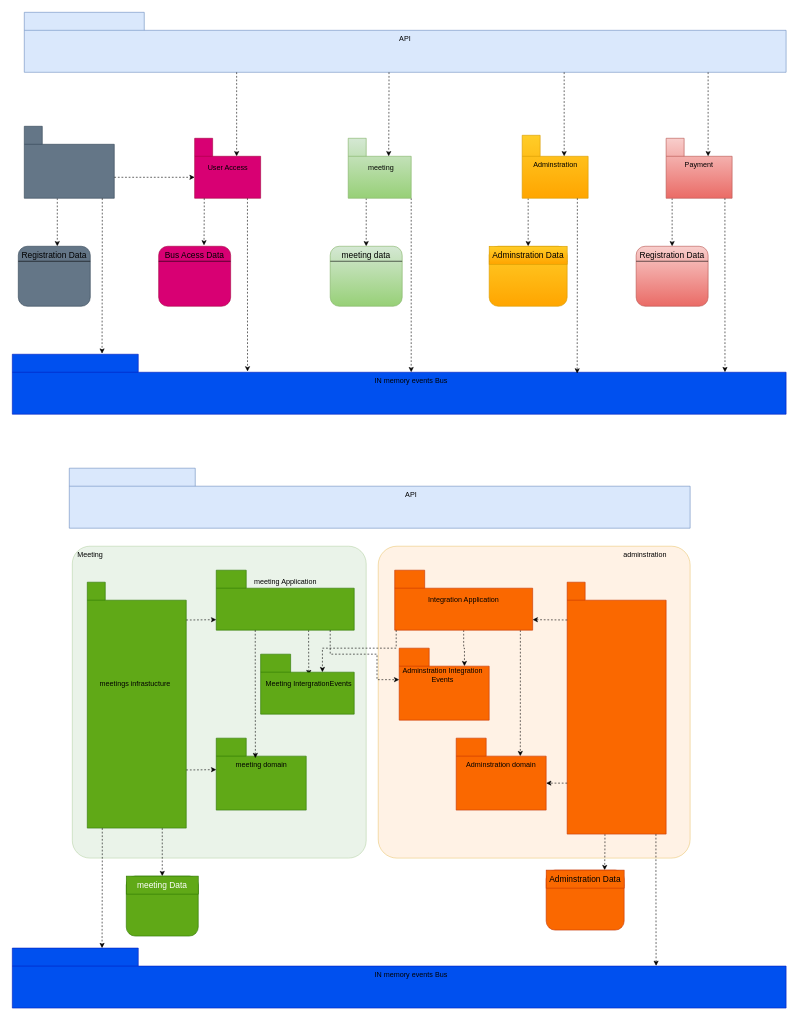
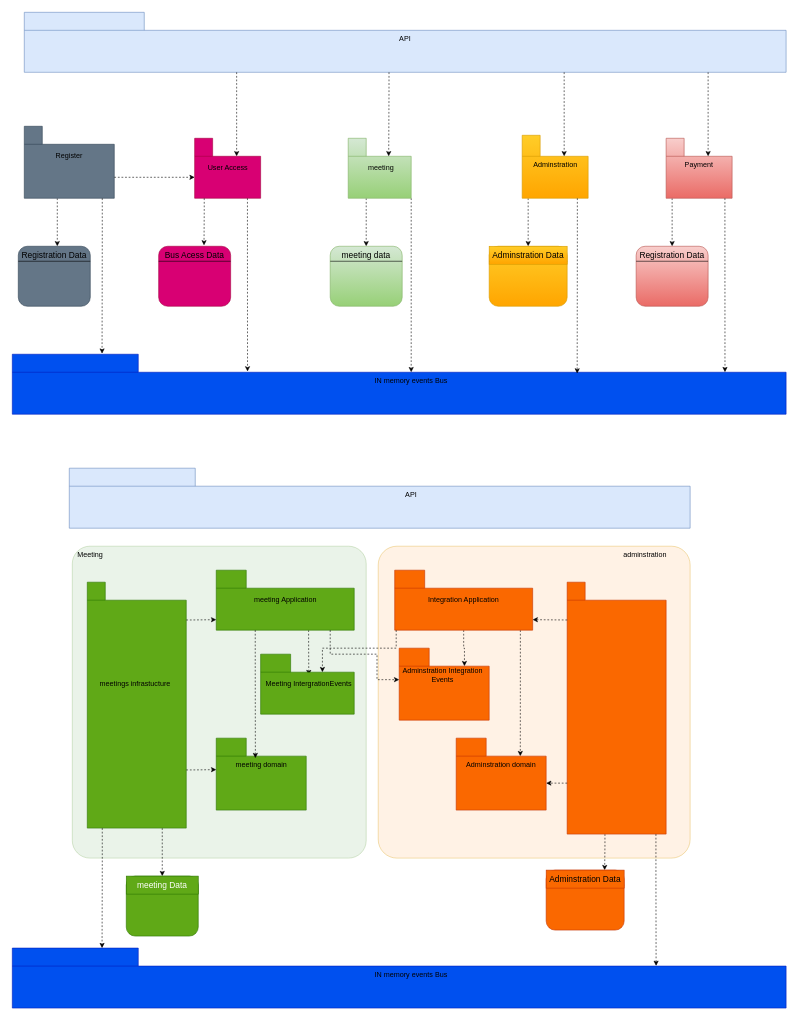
none -> (69, 156)
(285, 582) -> (285, 600)
